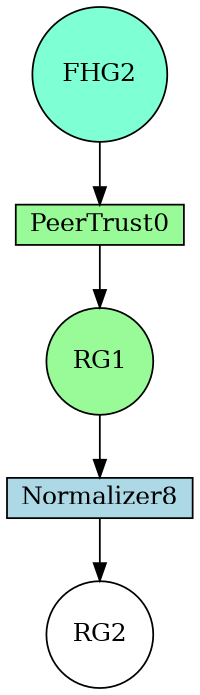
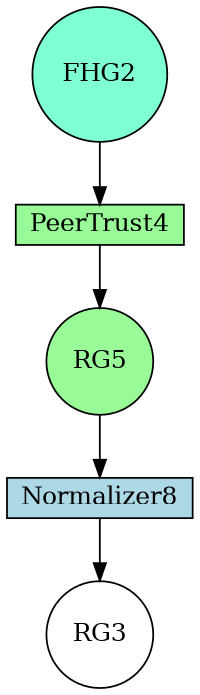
(100, 225) -> (100, 225)
(100, 361) -> (100, 361)
(100, 635) -> (100, 635)
